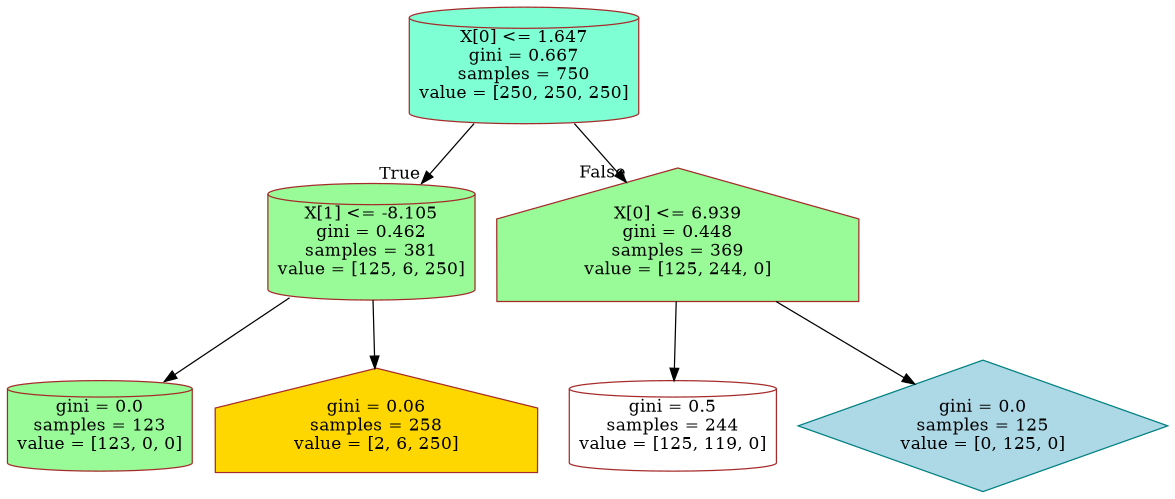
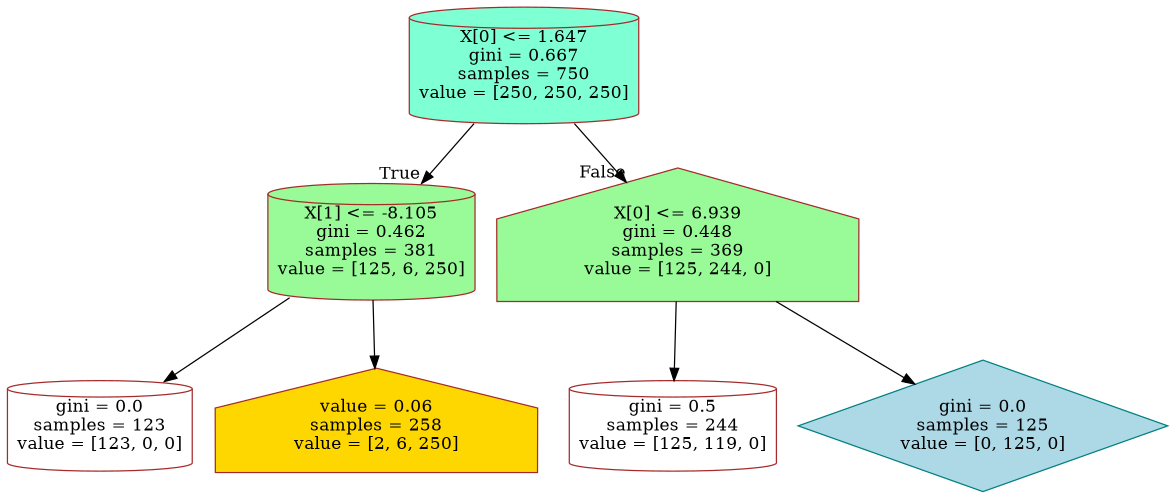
(100, 426) -> (100, 426)
(376, 426) -> (376, 426)
